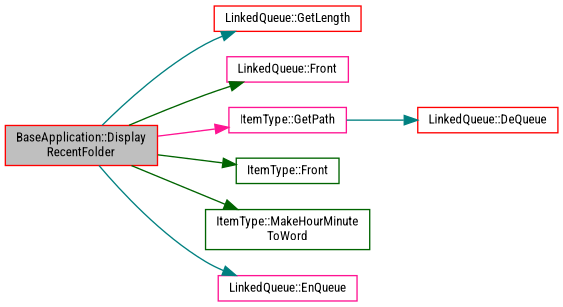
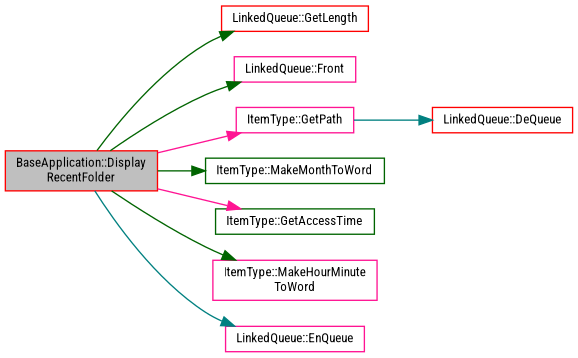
(158, 75) -> (153, 86)
(288, 171) -> (295, 171)
none -> (295, 222)
(288, 230) -> (295, 280)
